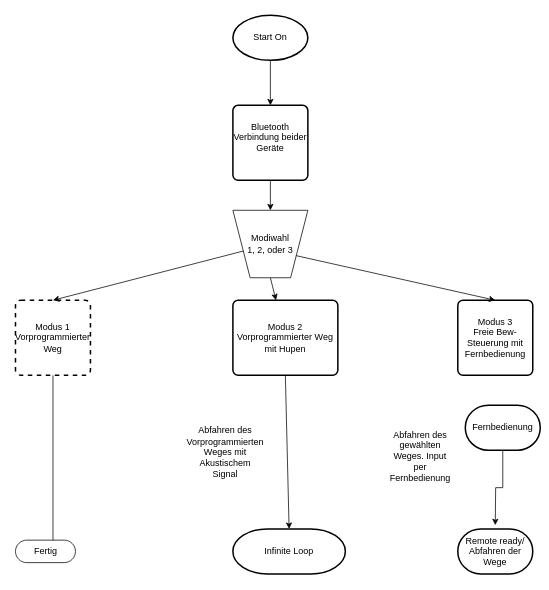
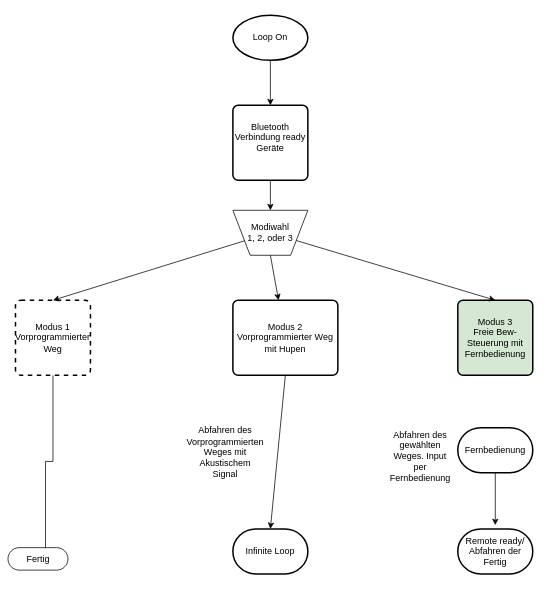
(270, 38) -> (270, 38)
(270, 143) -> (270, 143)
(270, 244) -> (270, 233)
(495, 338) -> (495, 338)
(503, 428) -> (495, 450)
(45, 552) -> (38, 559)
(289, 552) -> (270, 552)
(495, 552) -> (495, 552)
